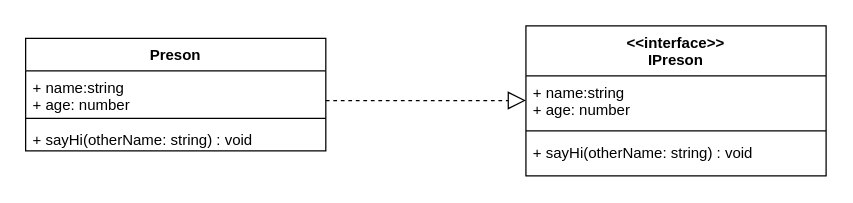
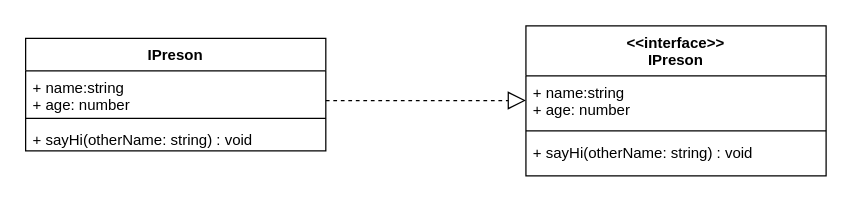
(175, 55) -> (175, 55)
